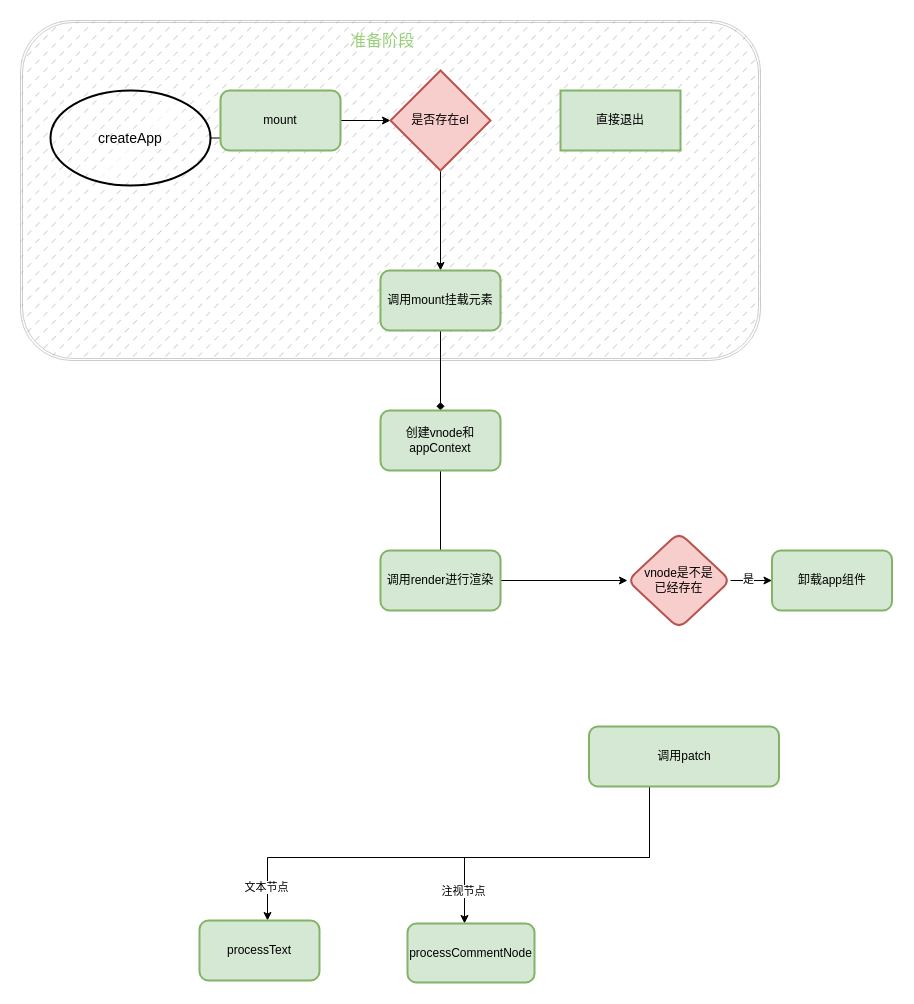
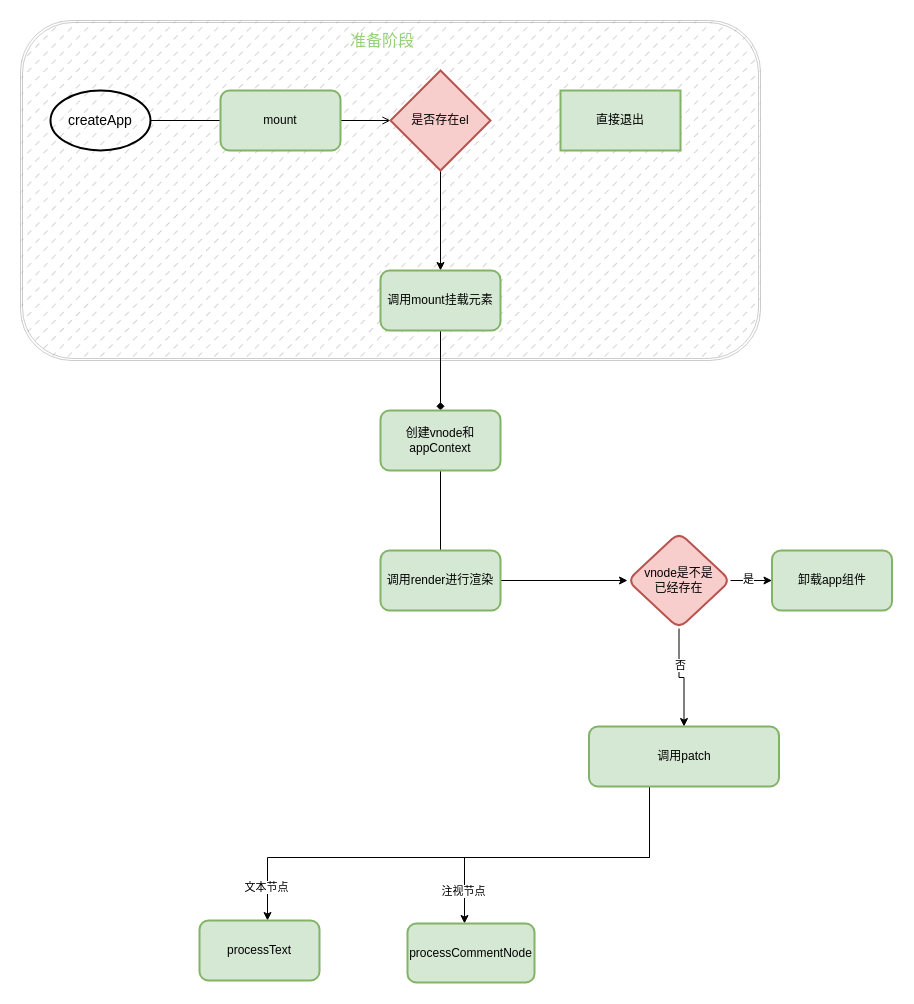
(382, 121) -> (384, 121)
(131, 138) -> (101, 121)
none -> (679, 677)
